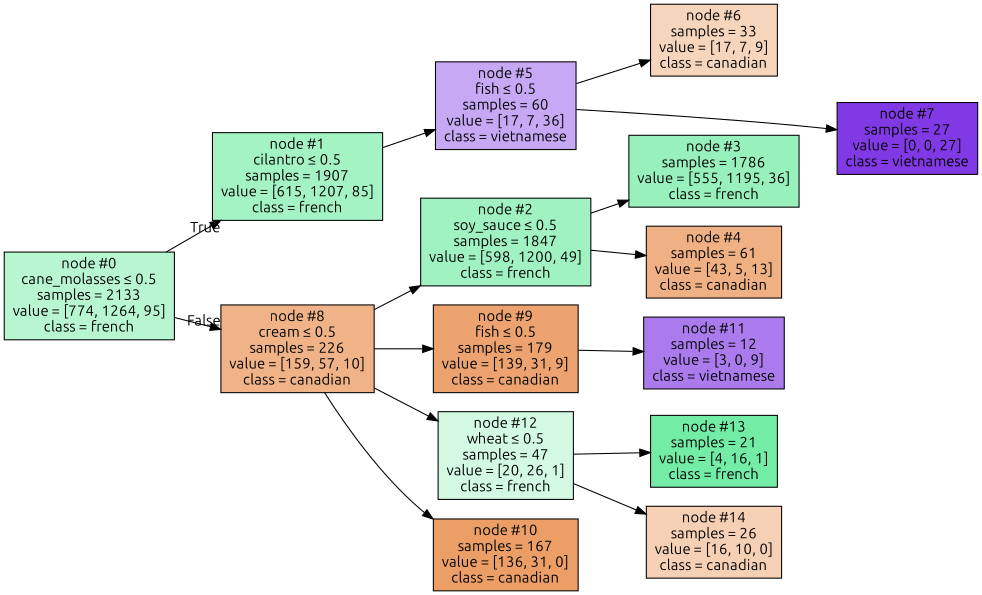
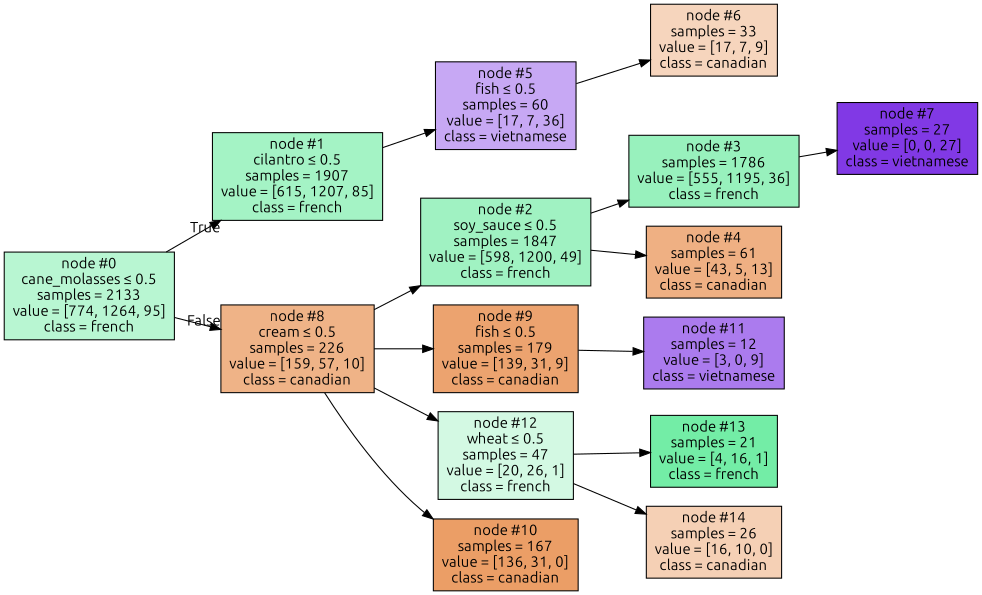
(701, 118) -> (813, 154)
